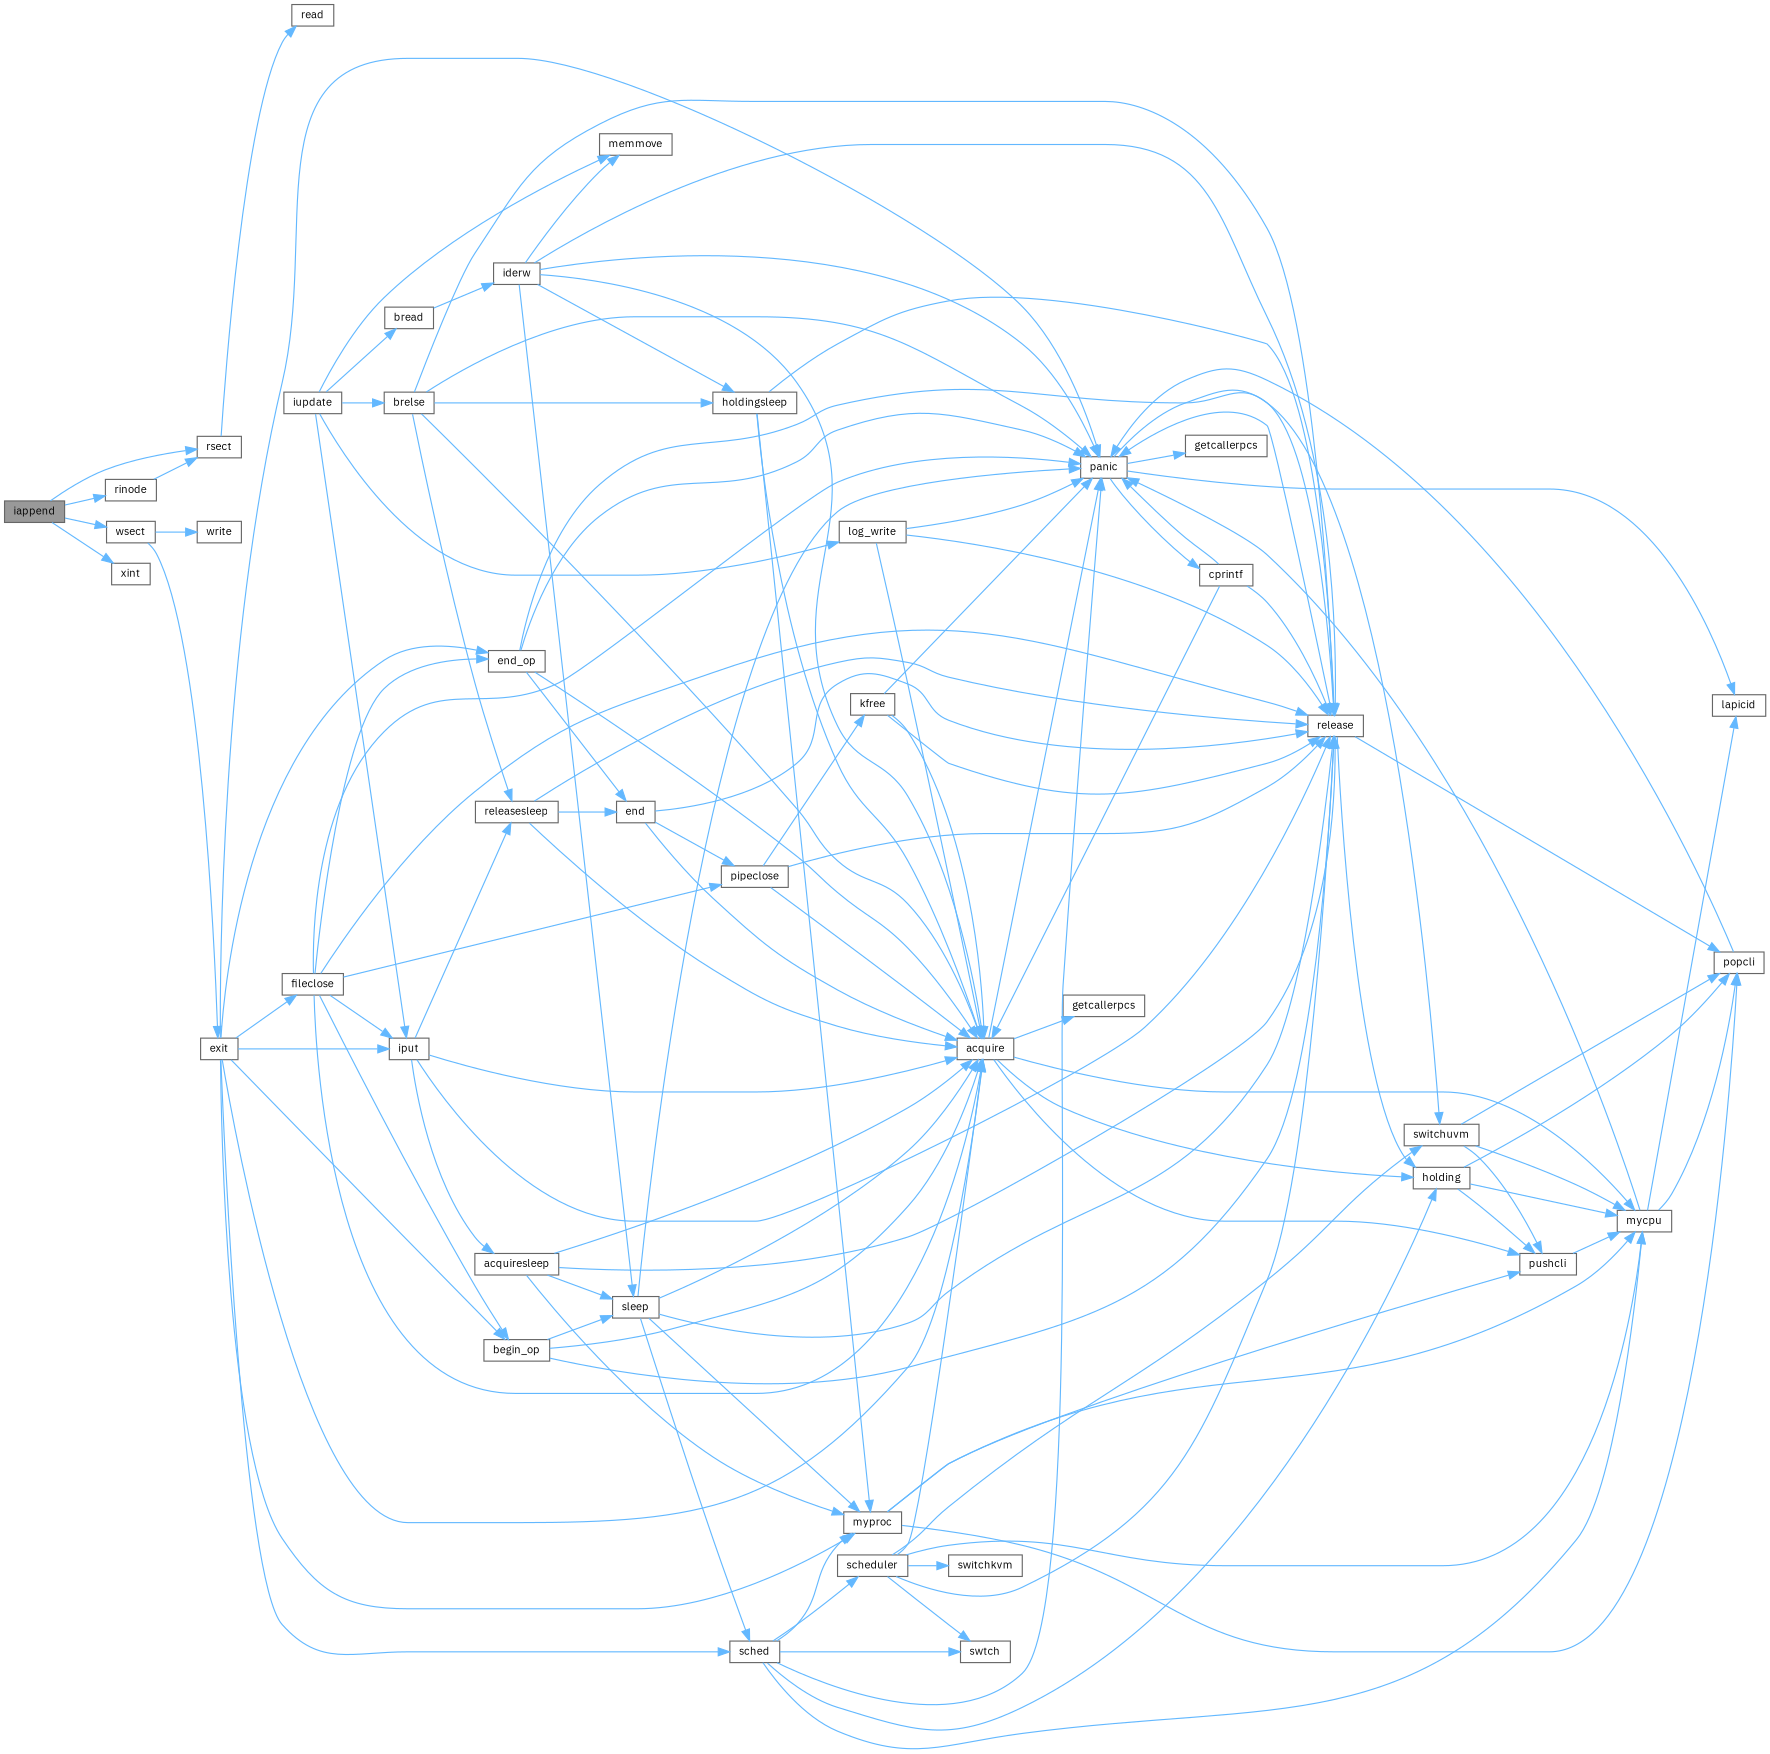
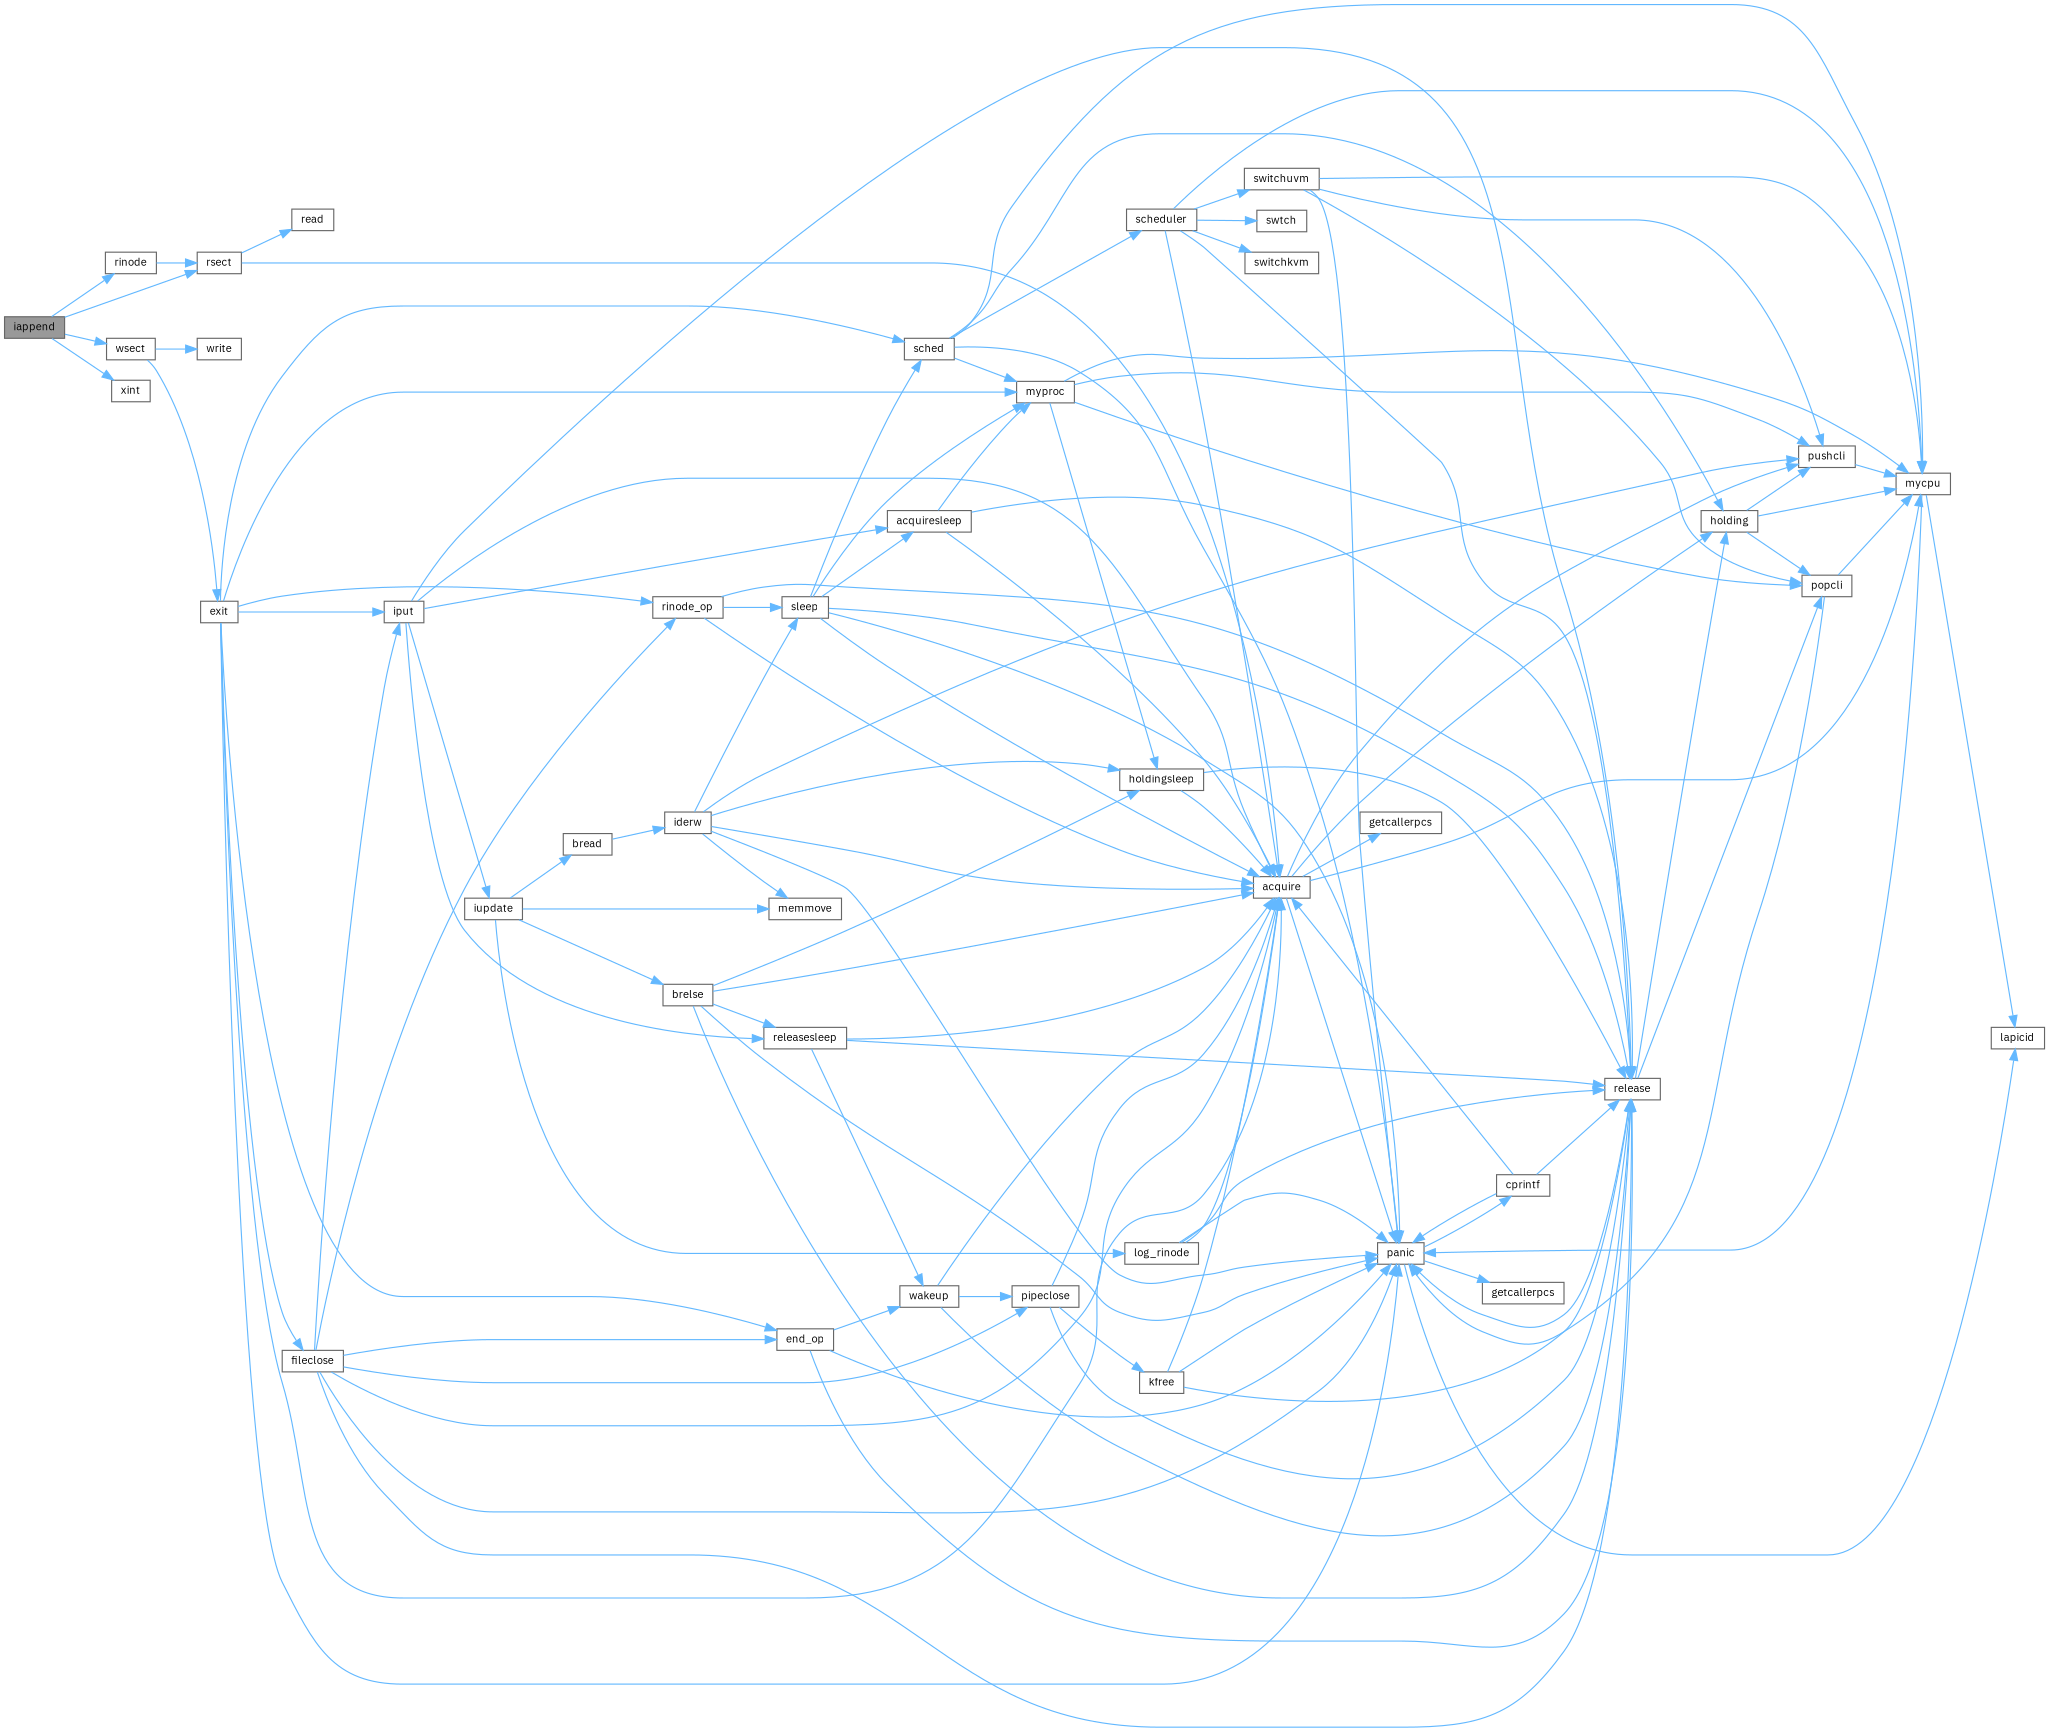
(1133, 147) -> (1201, 595)
(873, 532) -> (1162, 1253)
(1376, 658) -> (1356, 708)
(358, 705) -> (447, 755)
(636, 812) -> (929, 1297)
(767, 834) -> (963, 270)
(813, 957) -> (1102, 580)
(1710, 1102) -> (1871, 539)
(574, 1285) -> (863, 568)
(517, 1350) -> (688, 607)
(864, 1652) -> none
